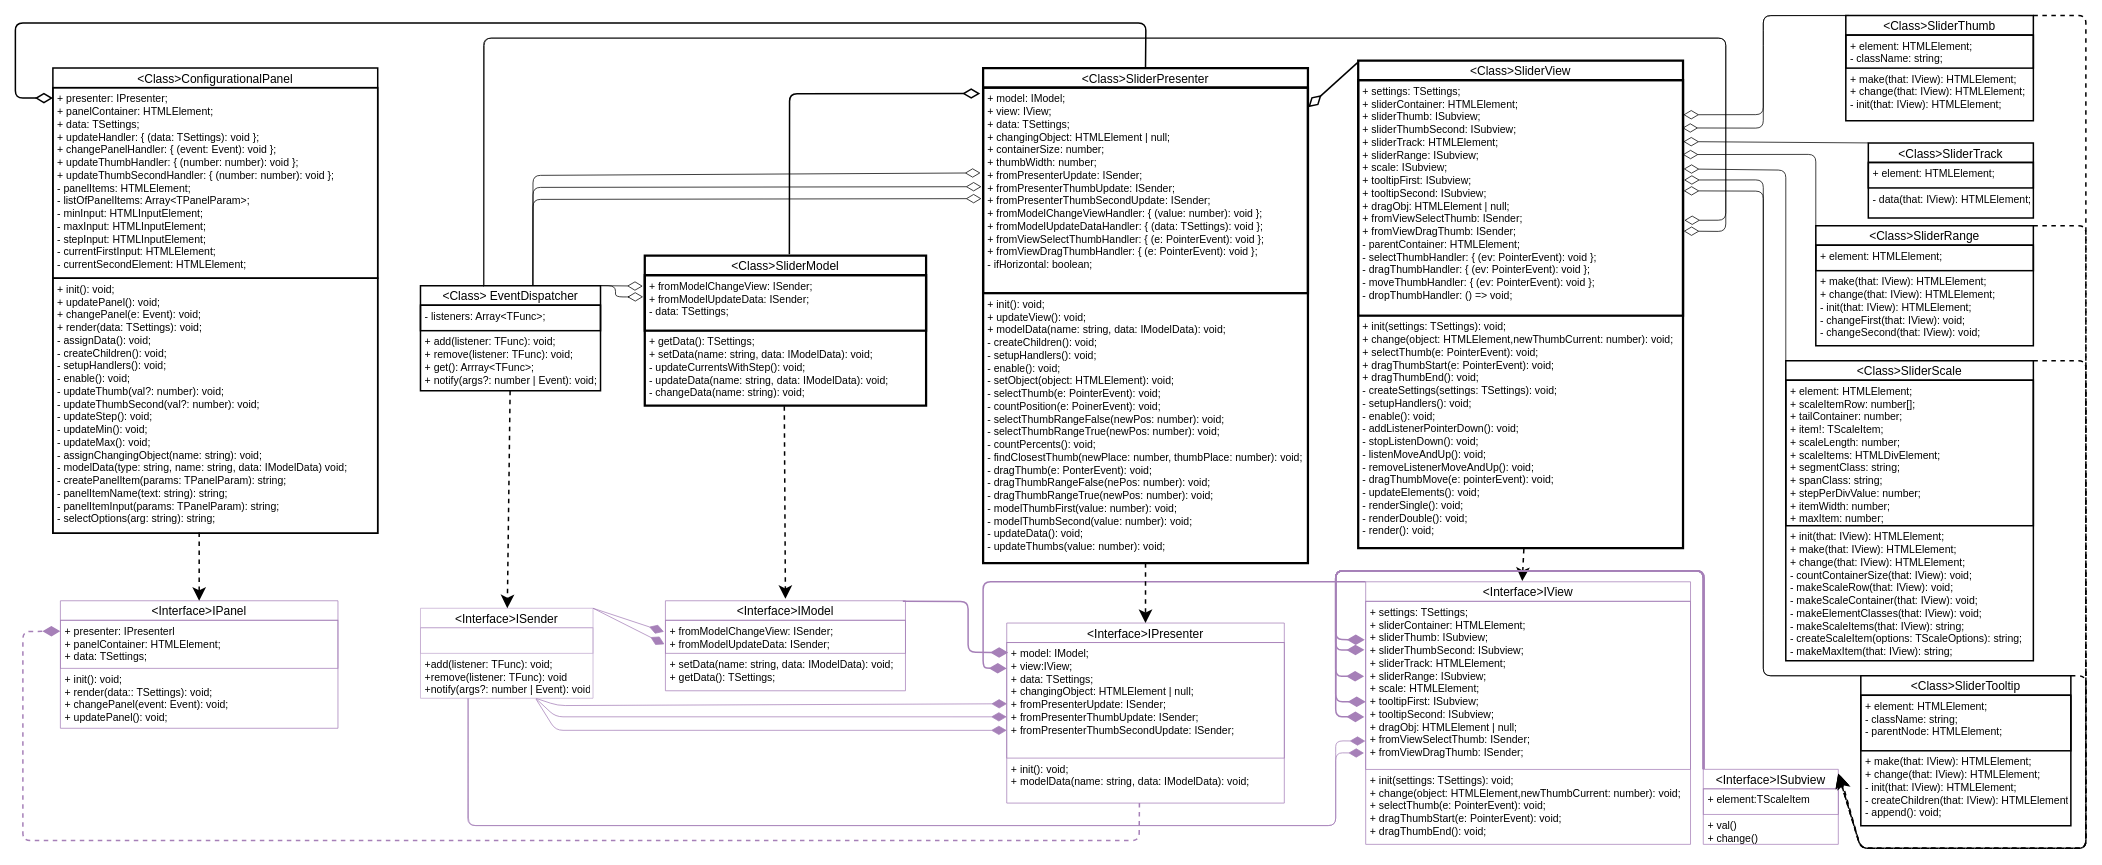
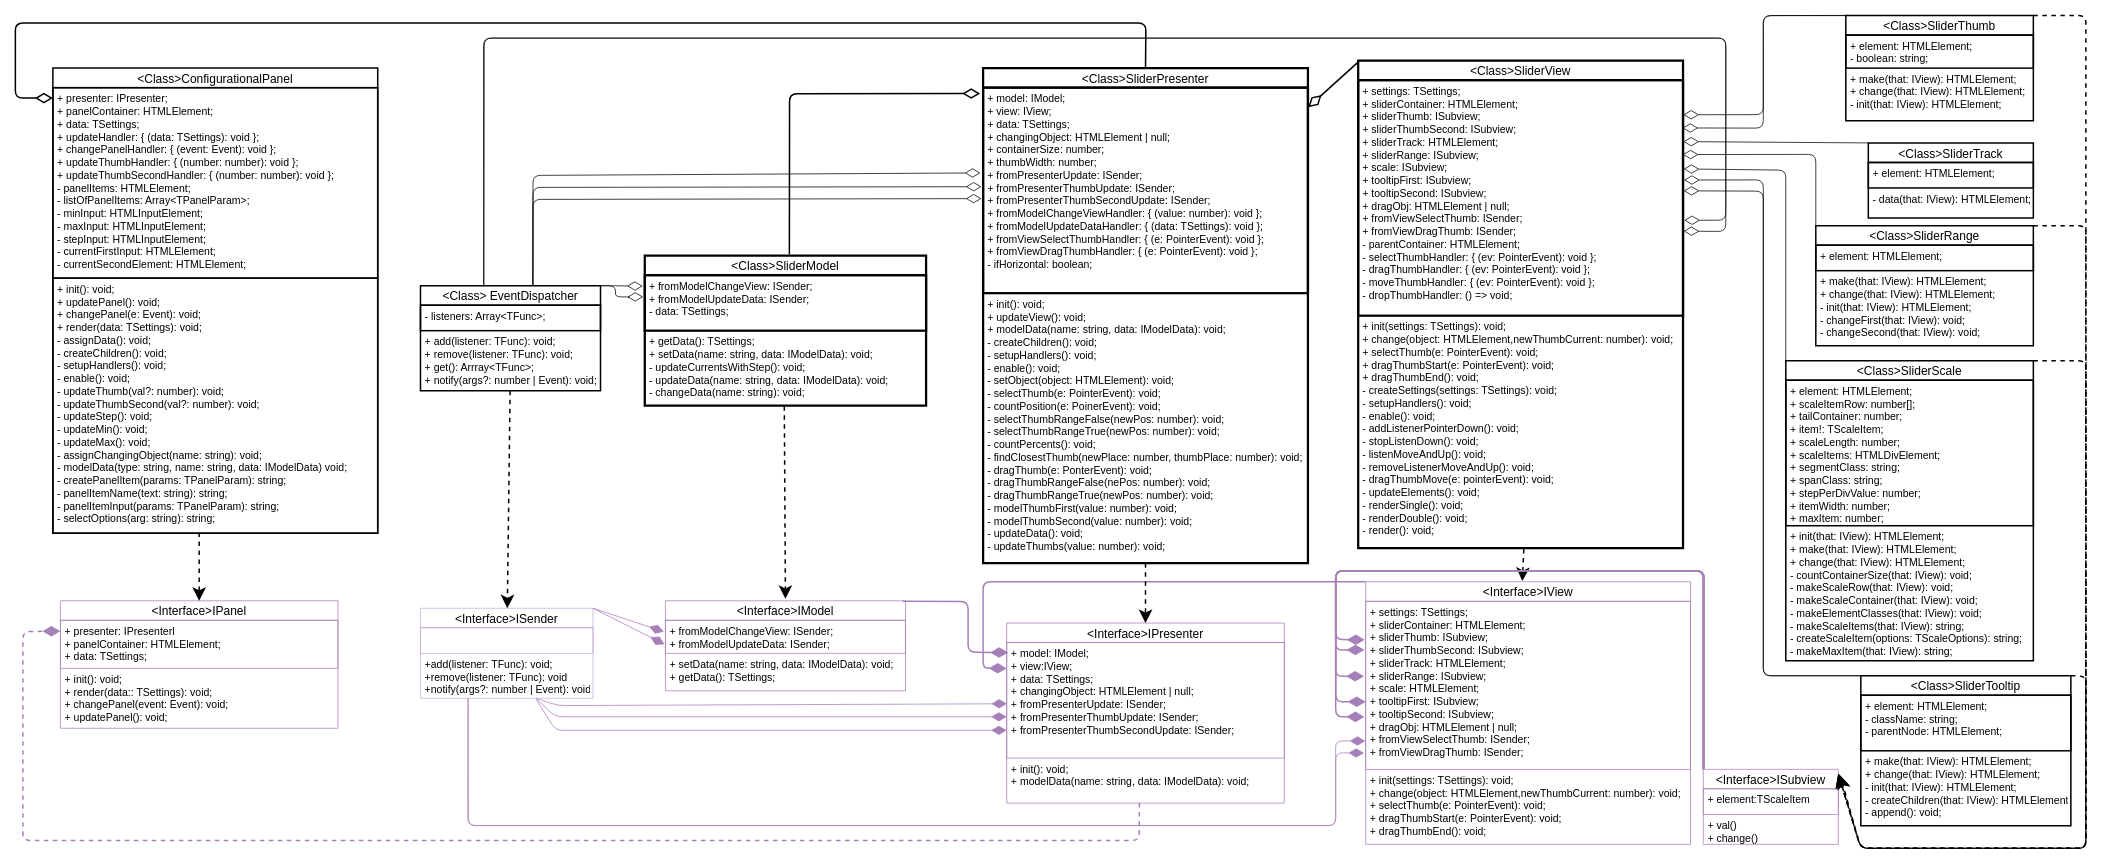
(1909, 46) -> (1909, 46)
